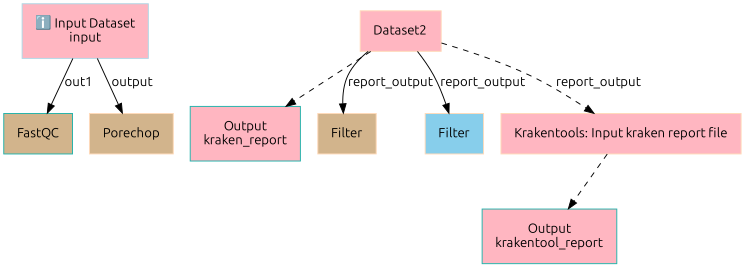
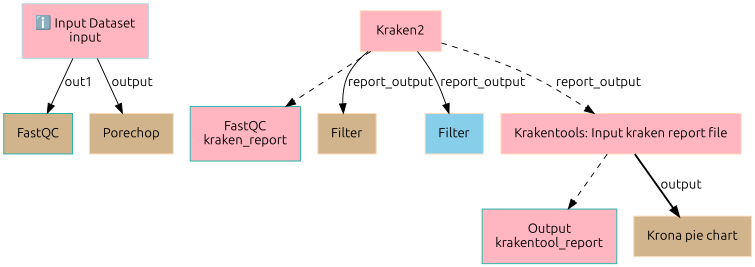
(401, 31) -> (401, 31)
(245, 134) -> (245, 134)
none -> (693, 236)
